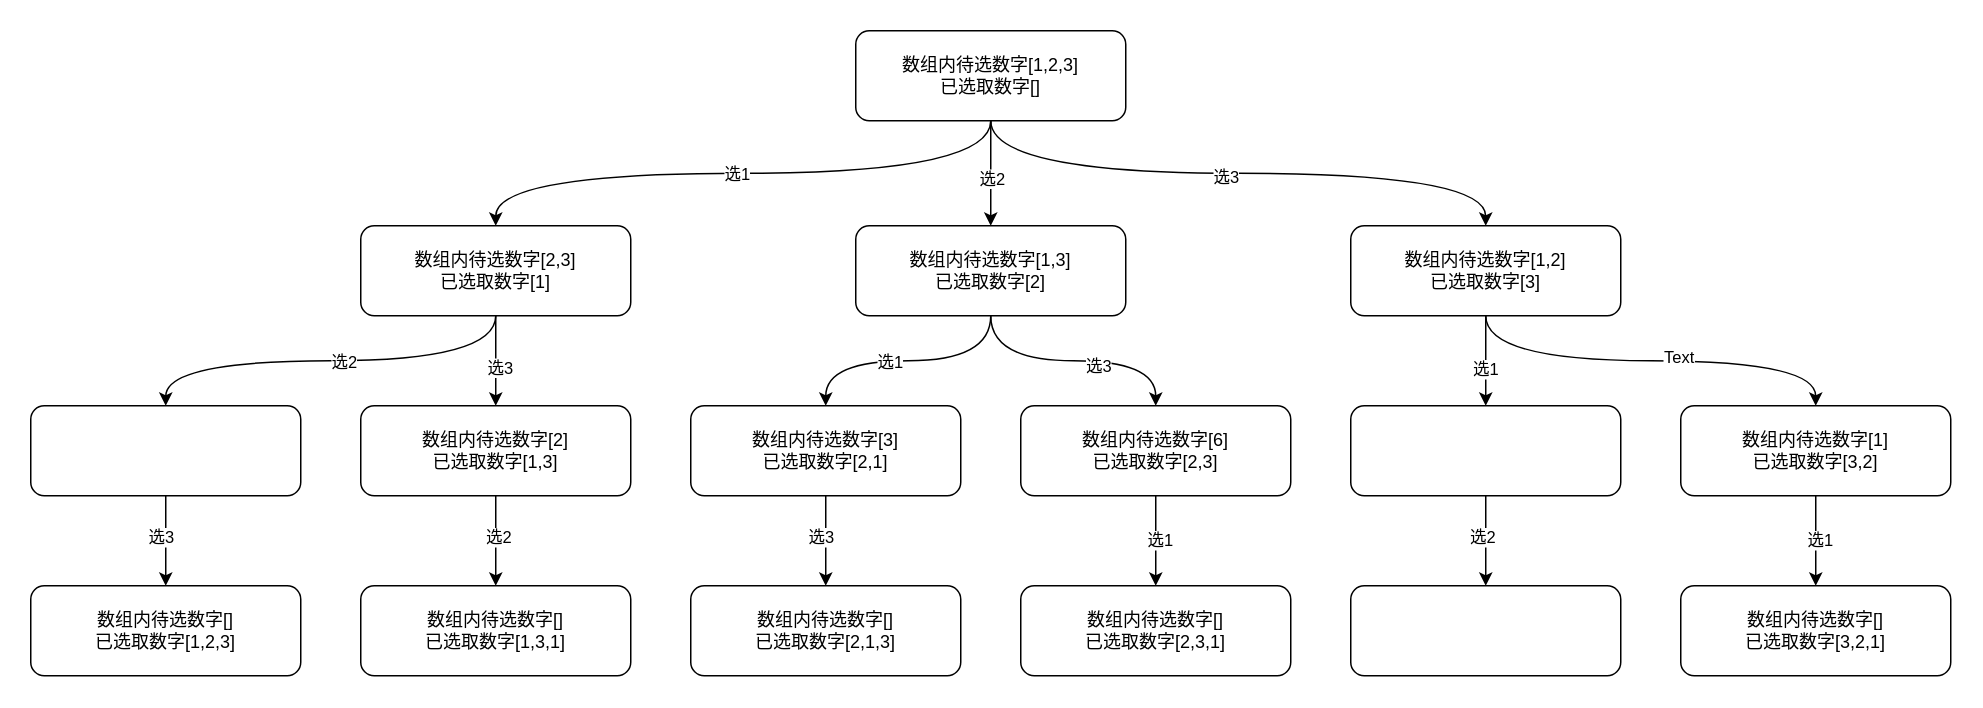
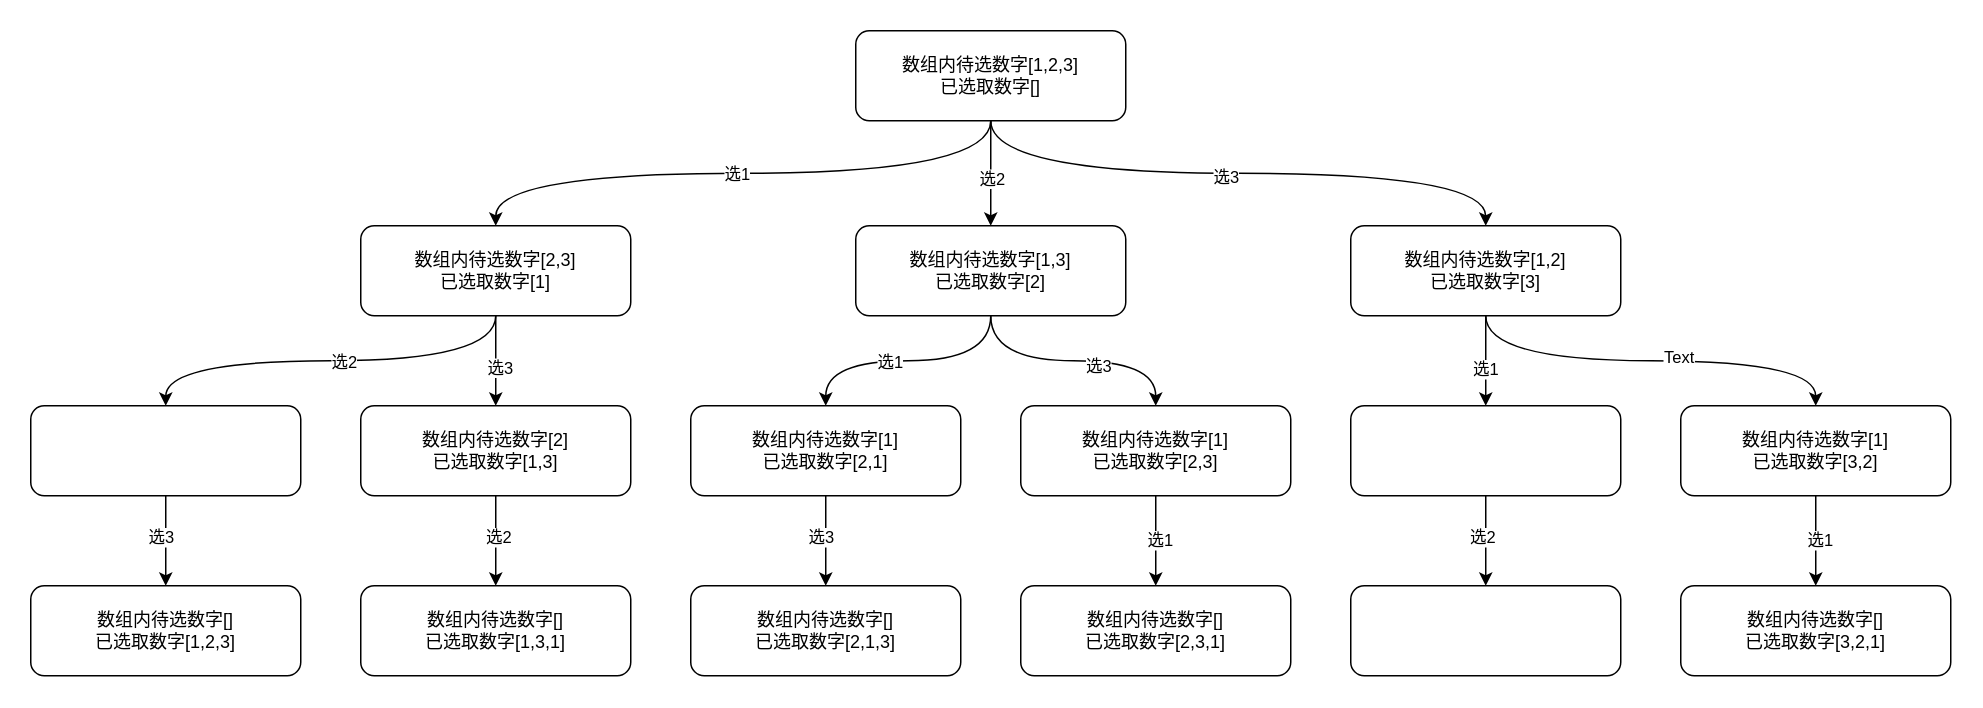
(826, 451) -> (826, 451)
(1156, 451) -> (1156, 451)
